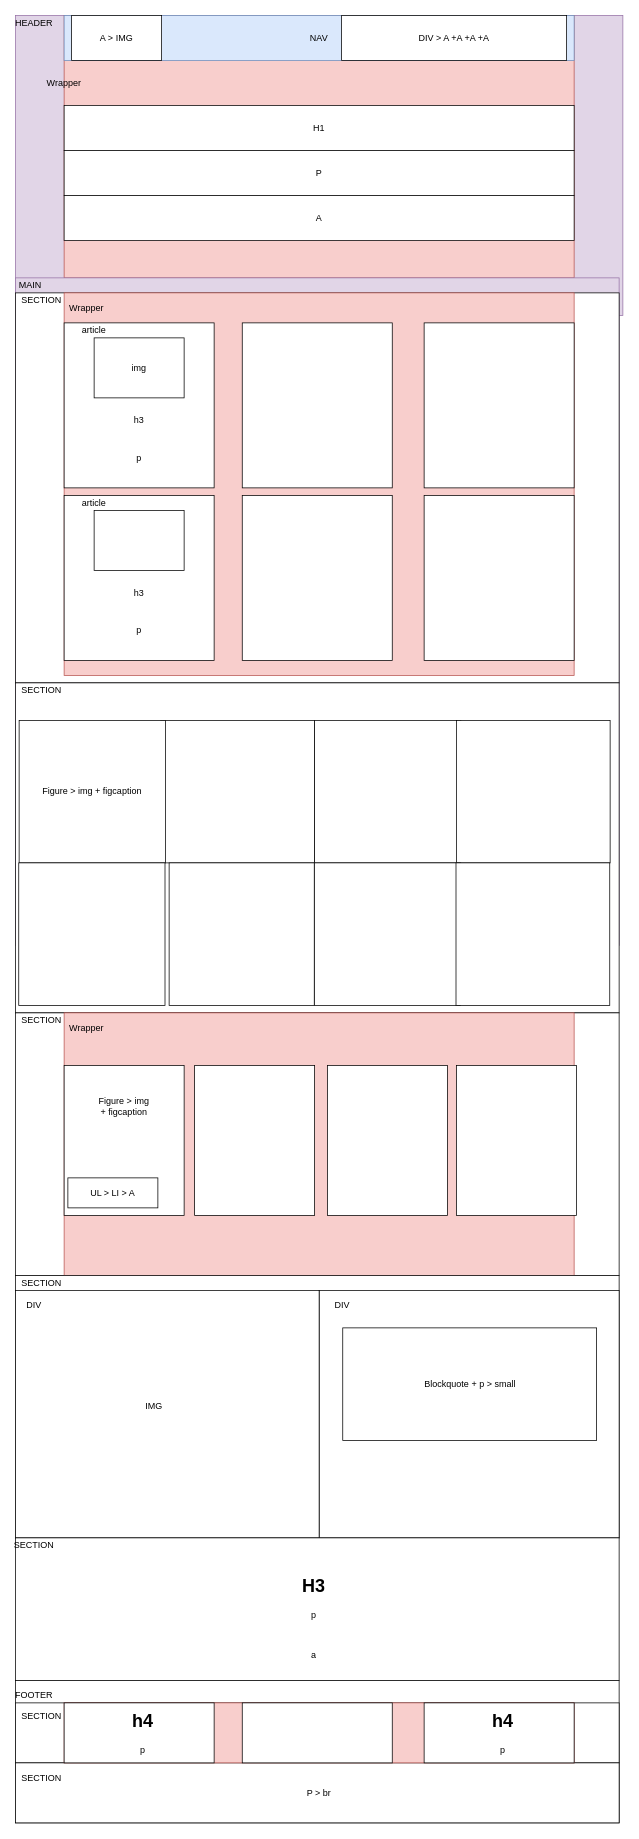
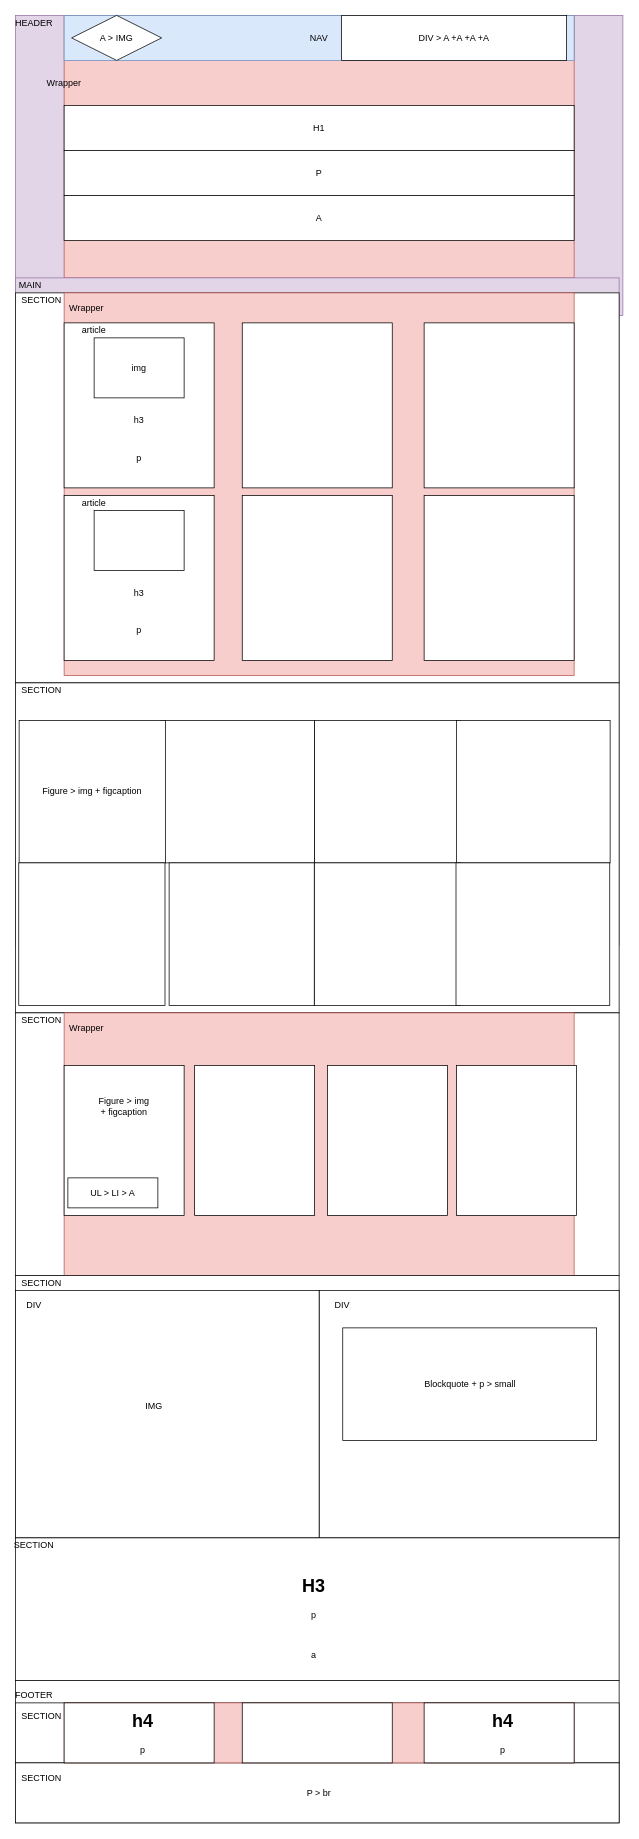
(117, 38) -> (117, 38)
